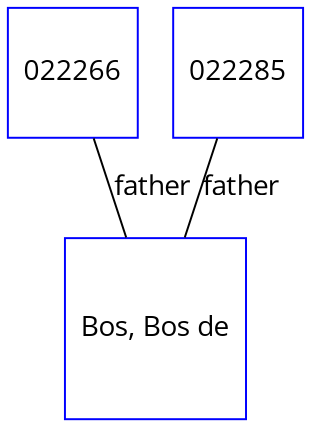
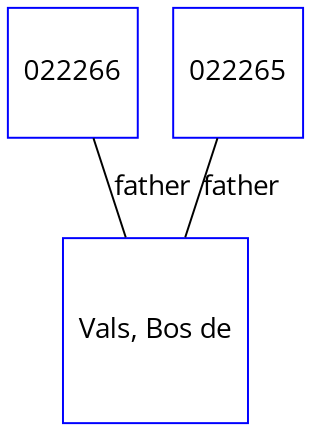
(238, 73) -> (238, 73)
(155, 329) -> (155, 331)
